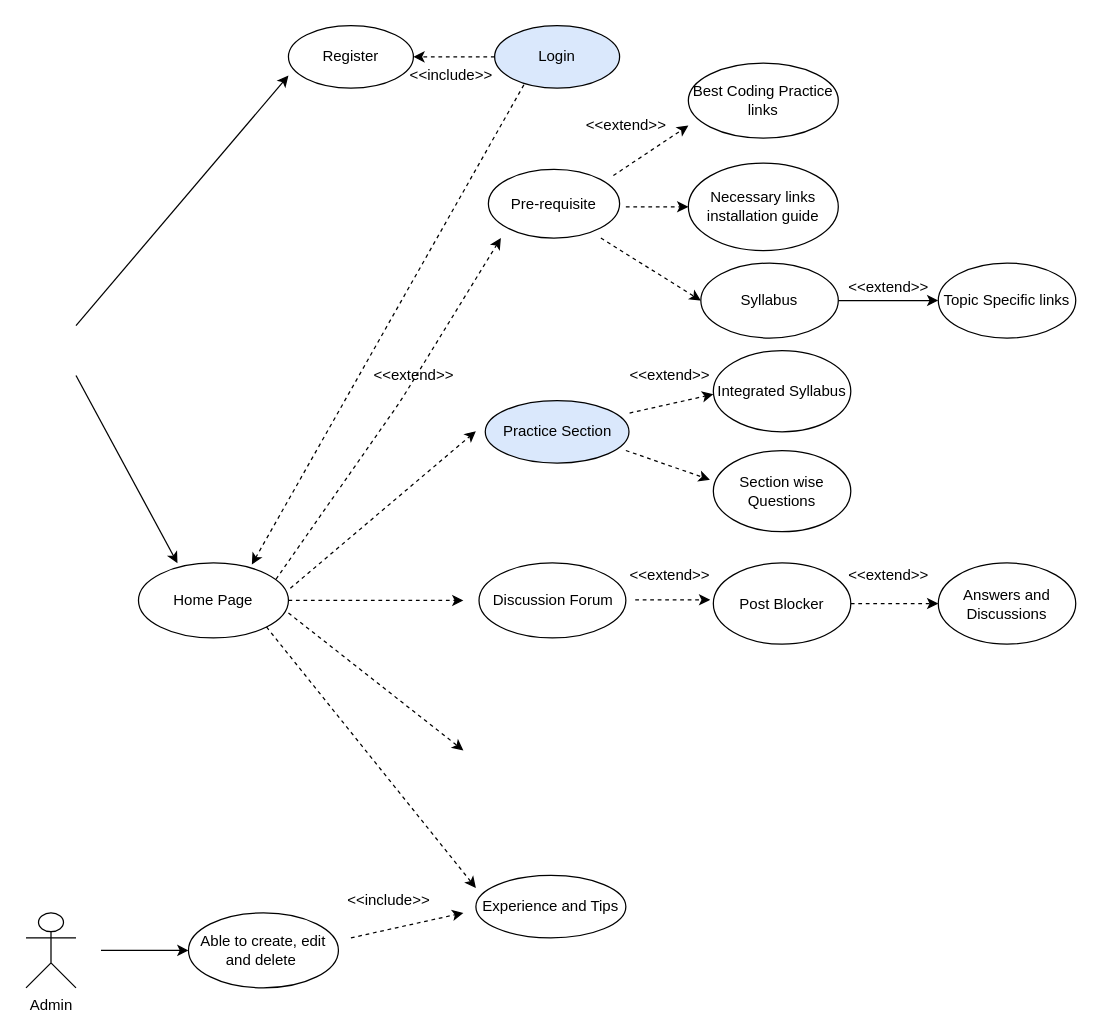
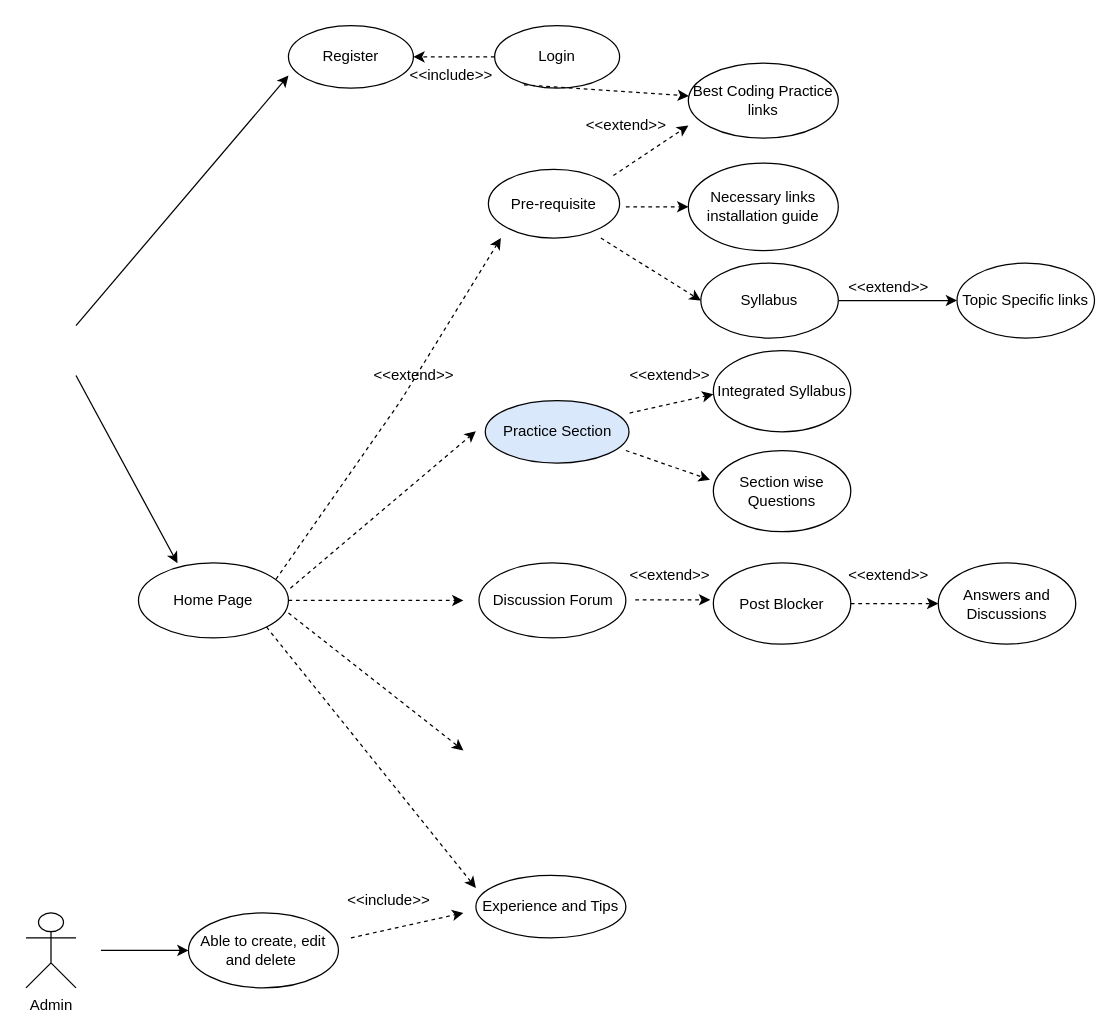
(557, 57) -> (557, 57)
(1007, 301) -> (1026, 301)
(390, 321) -> (624, 92)
